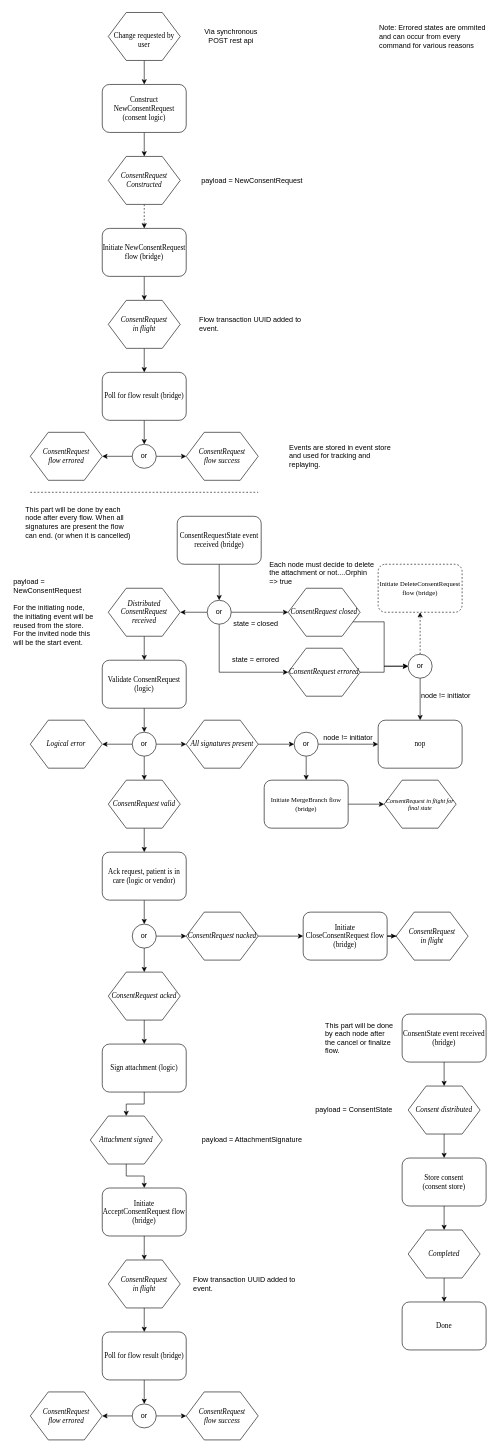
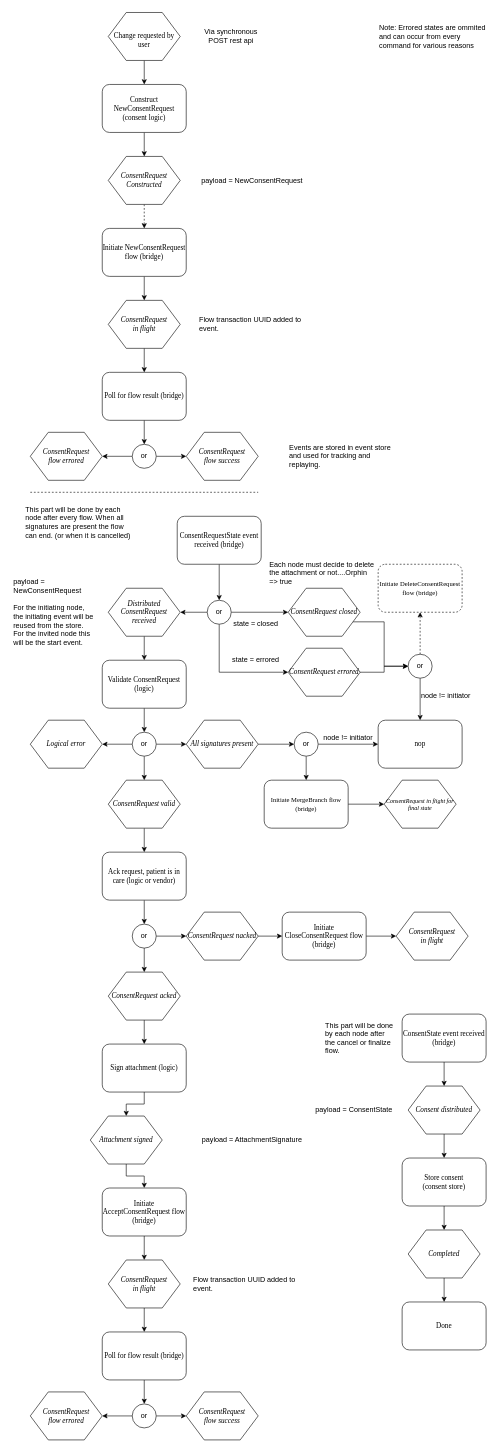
(345, 936) -> (324, 936)
